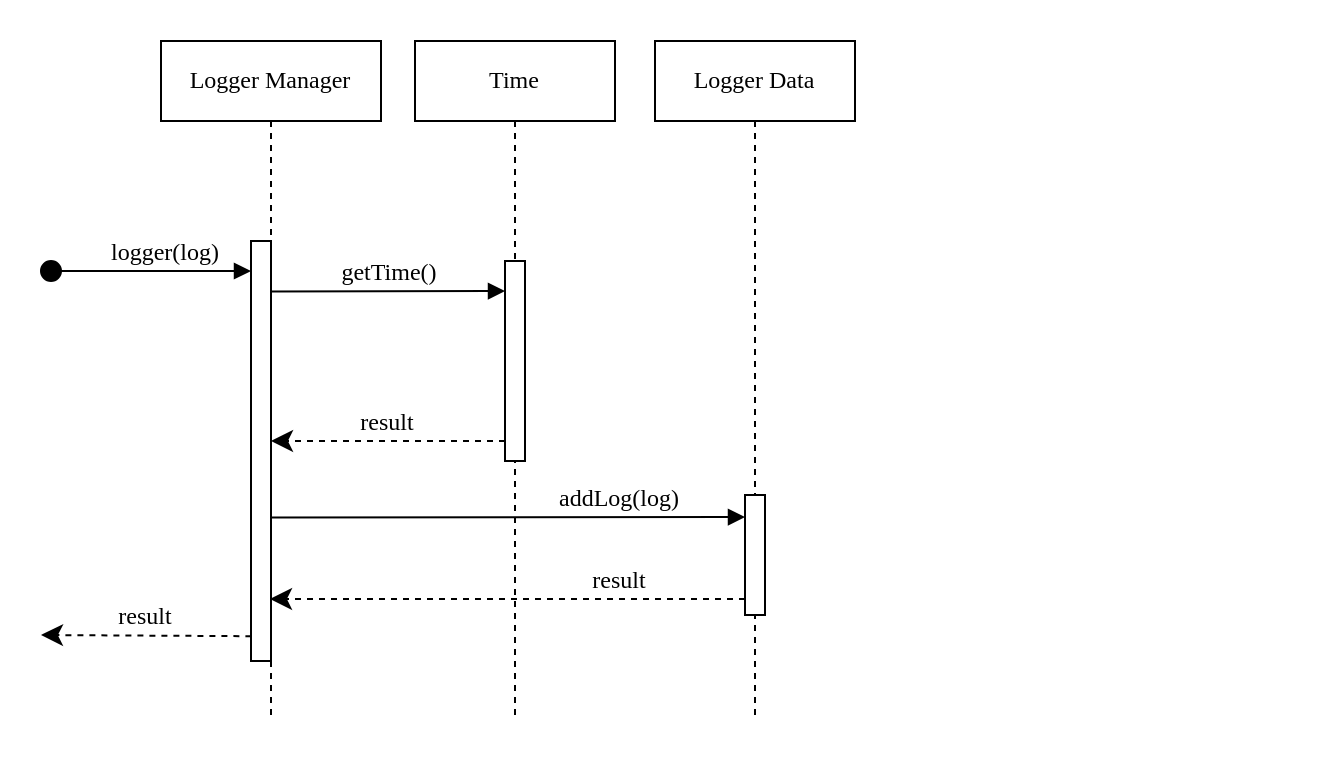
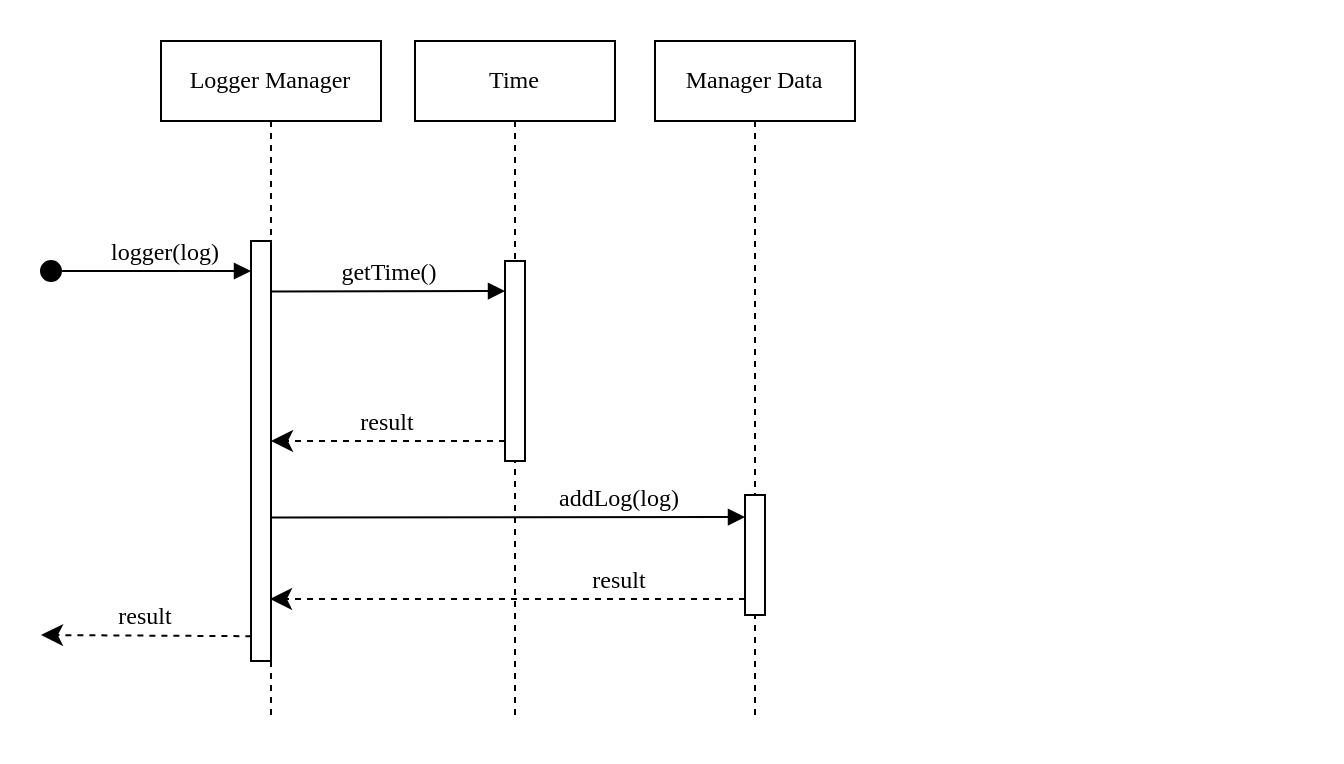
(755, 81) -> (755, 81)
